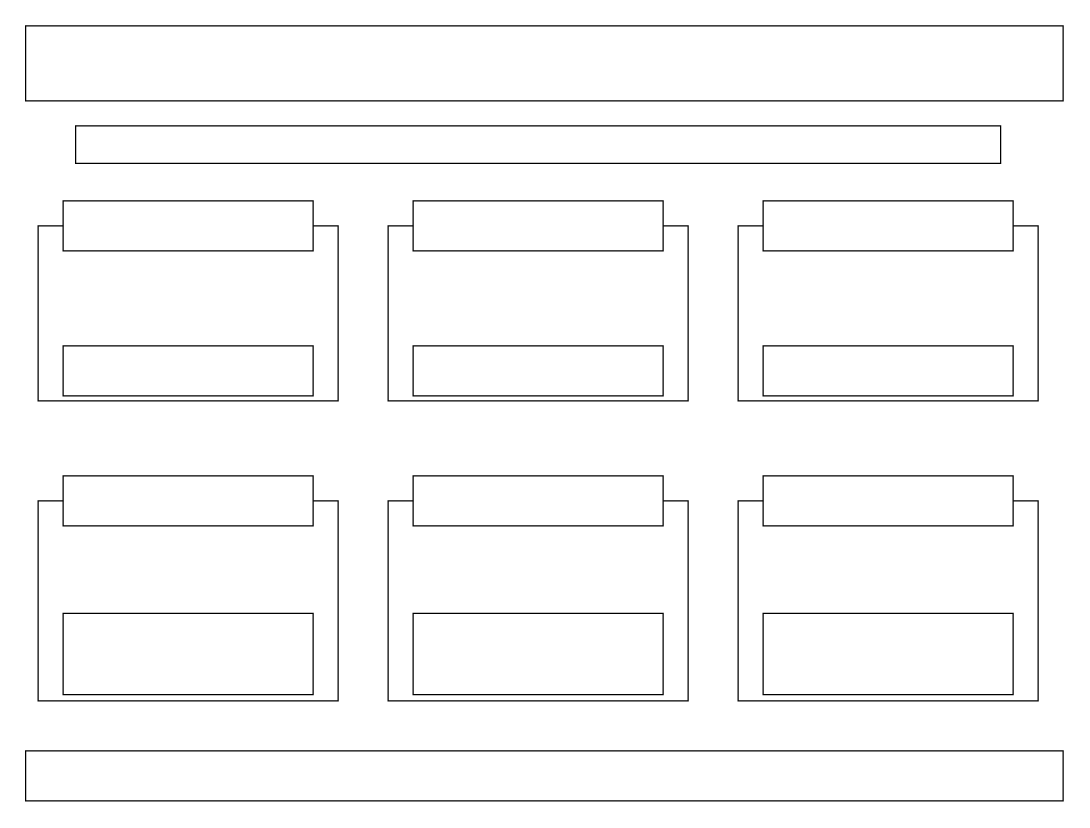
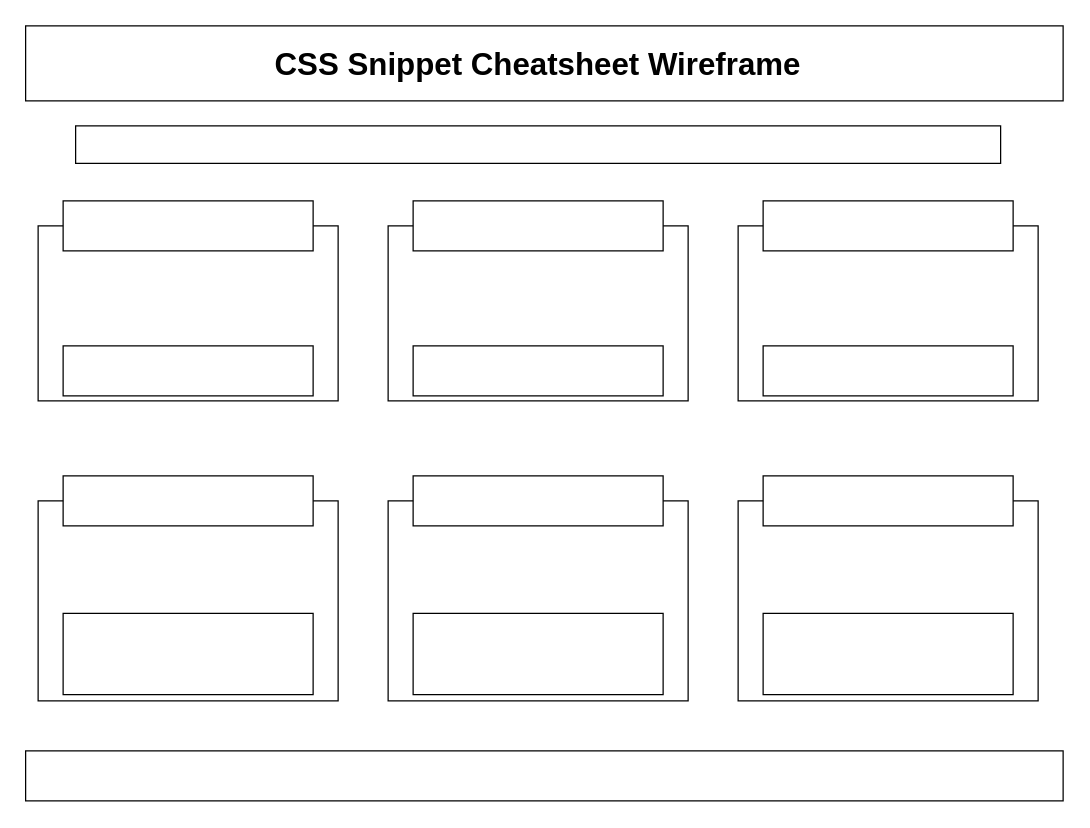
none -> (538, 63)
